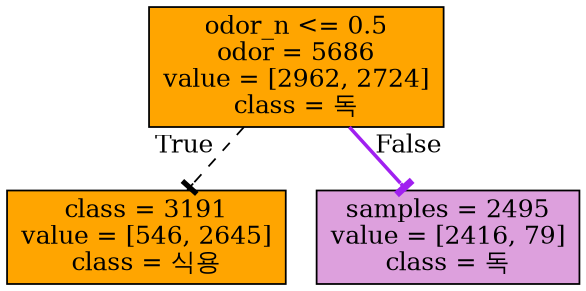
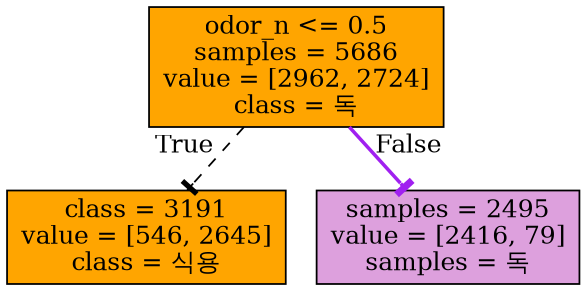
(296, 67) -> (296, 67)
(448, 237) -> (448, 237)
